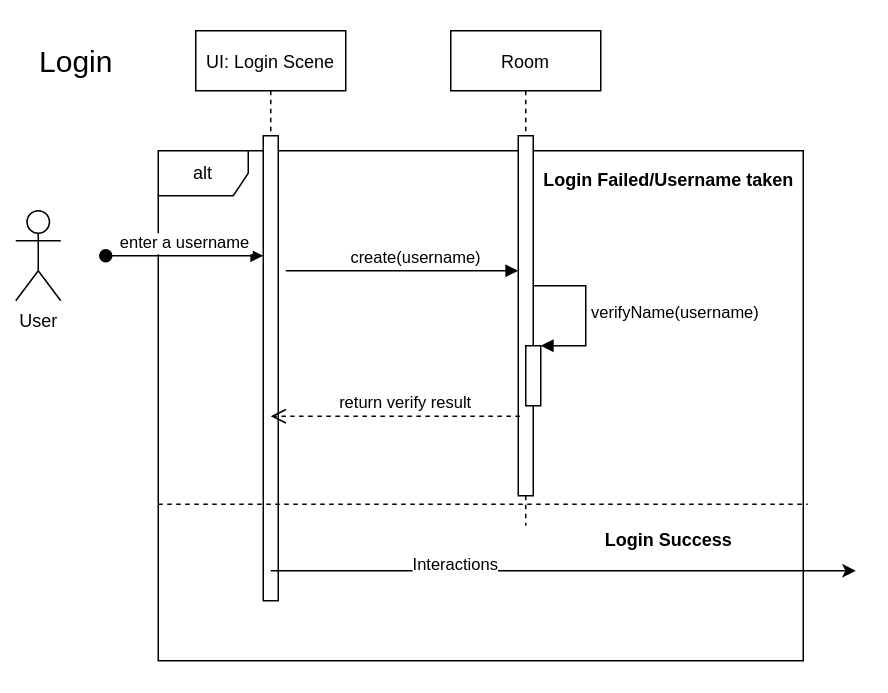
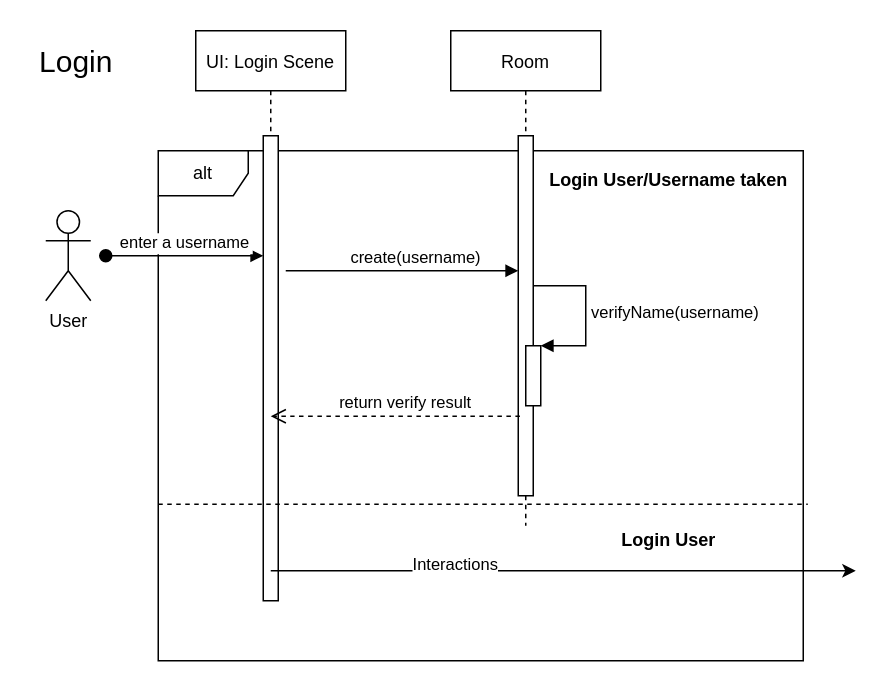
(669, 181) -> (669, 181)
(38, 256) -> (68, 256)
(669, 541) -> (669, 541)
